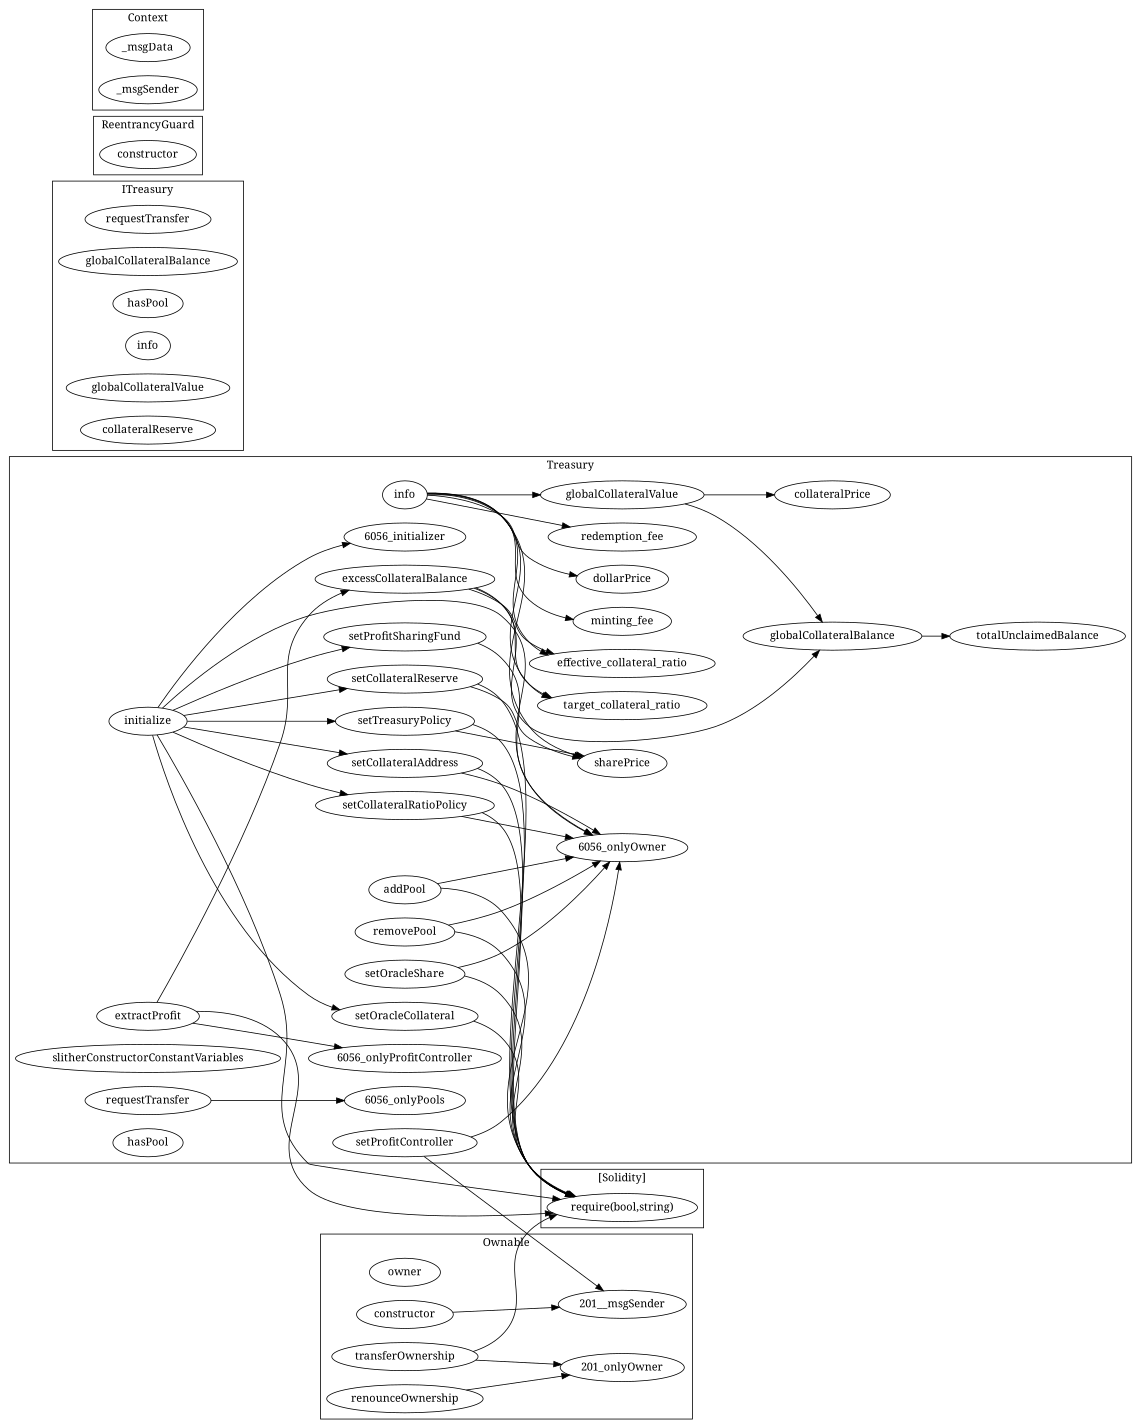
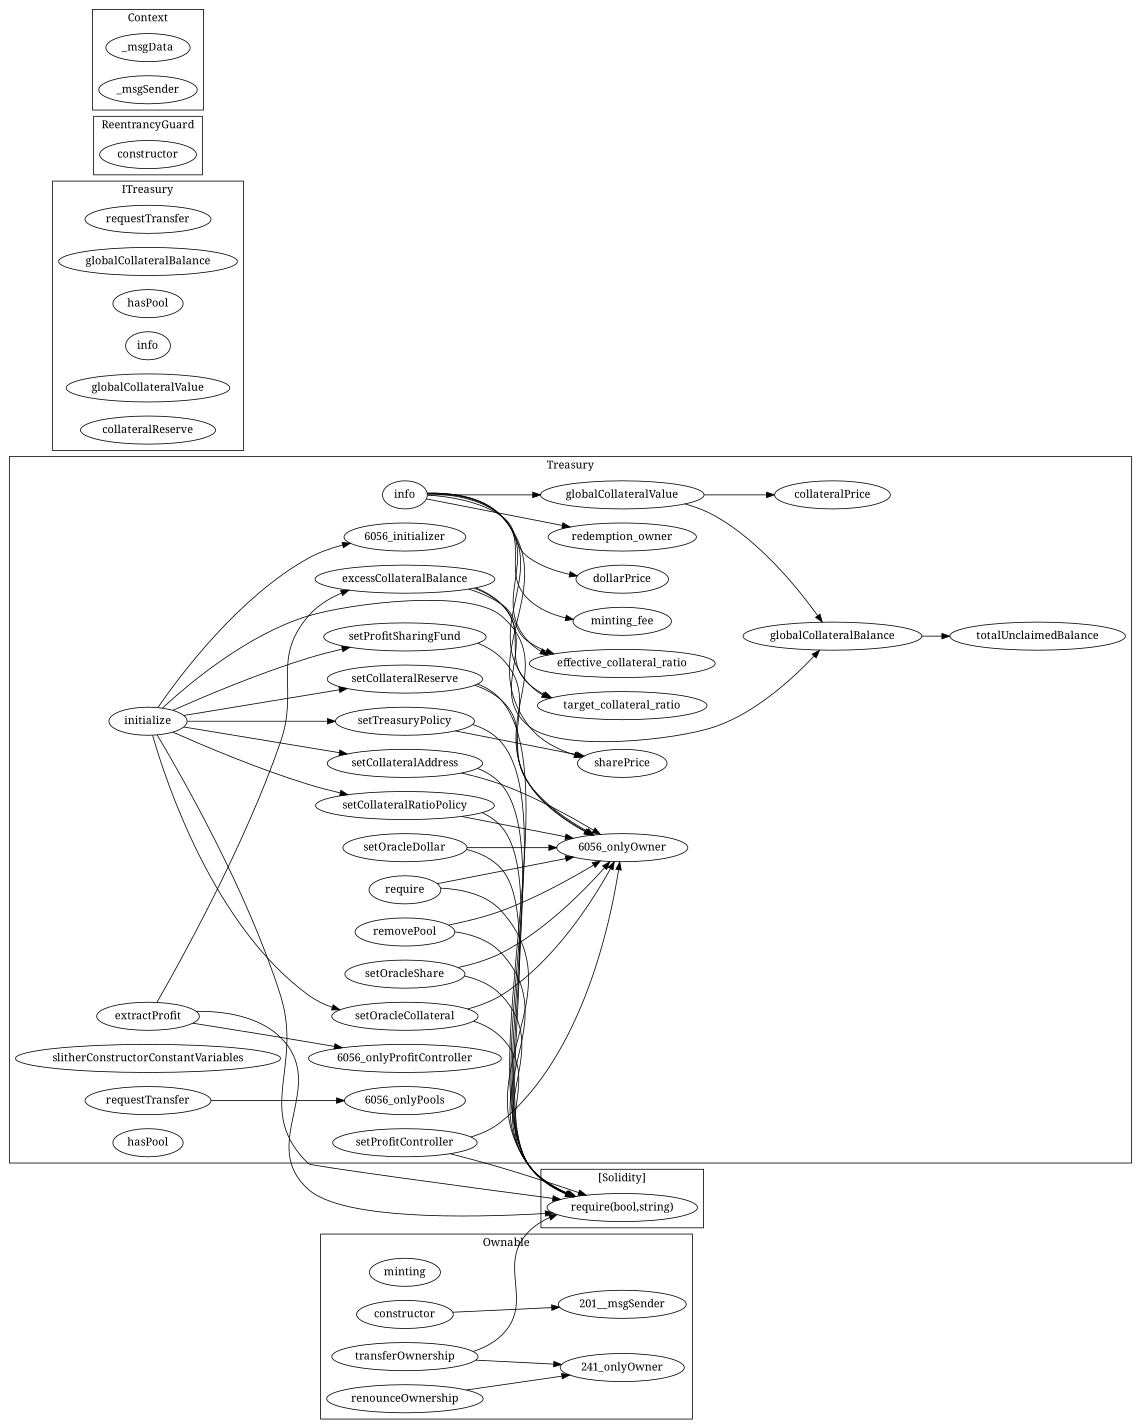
(622, 537) -> (622, 537)
(524, 733) -> (520, 763)
none -> (405, 848)
(405, 890) -> (405, 890)
none -> (551, 952)
(511, 1221) -> (515, 1172)
(405, 1272) -> (405, 1272)
(622, 1368) -> (622, 1368)
